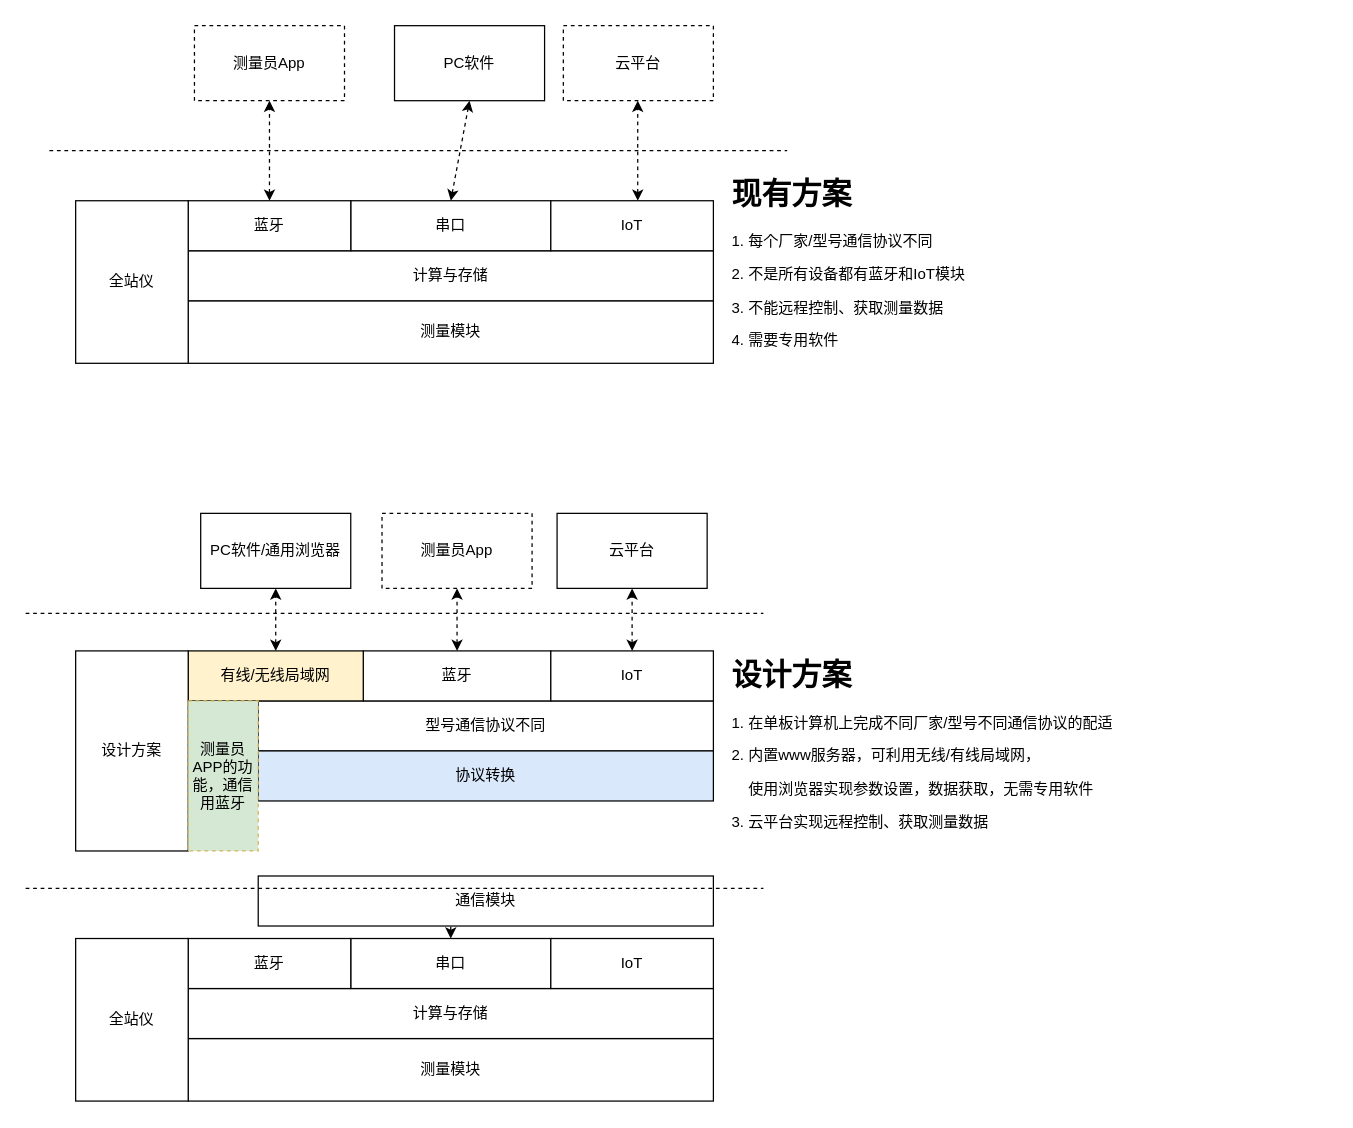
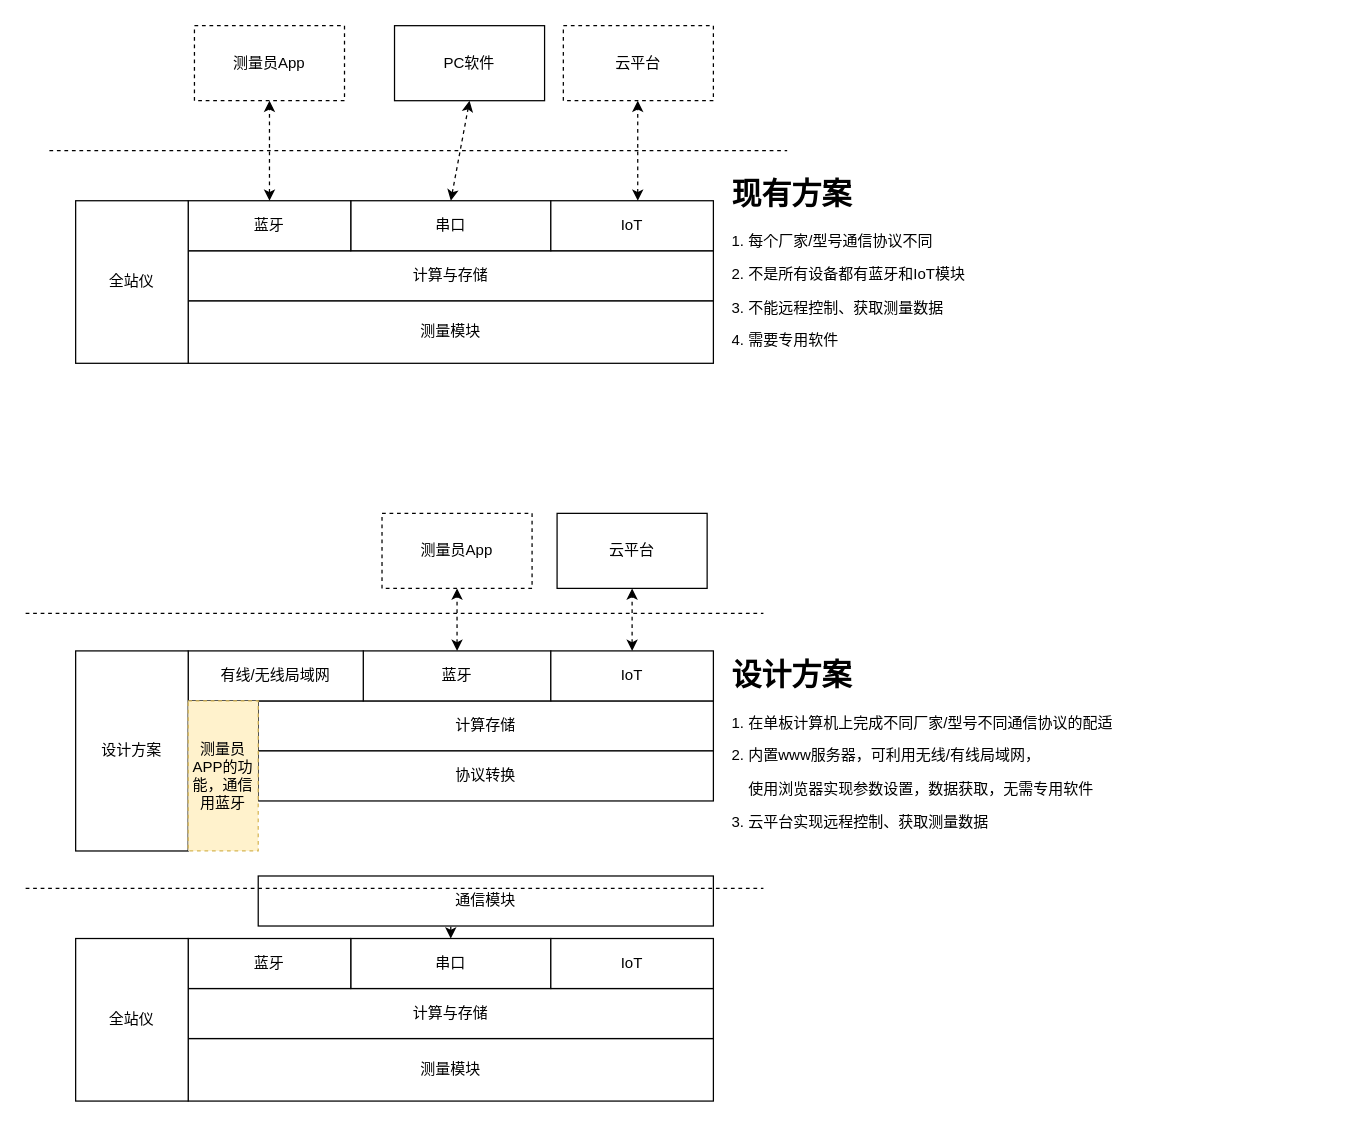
(276, 551) -> none
(276, 619) -> none
(276, 676) -> (276, 676)
(486, 726) -> (486, 726)
(223, 776) -> (223, 776)
(486, 776) -> (486, 776)
